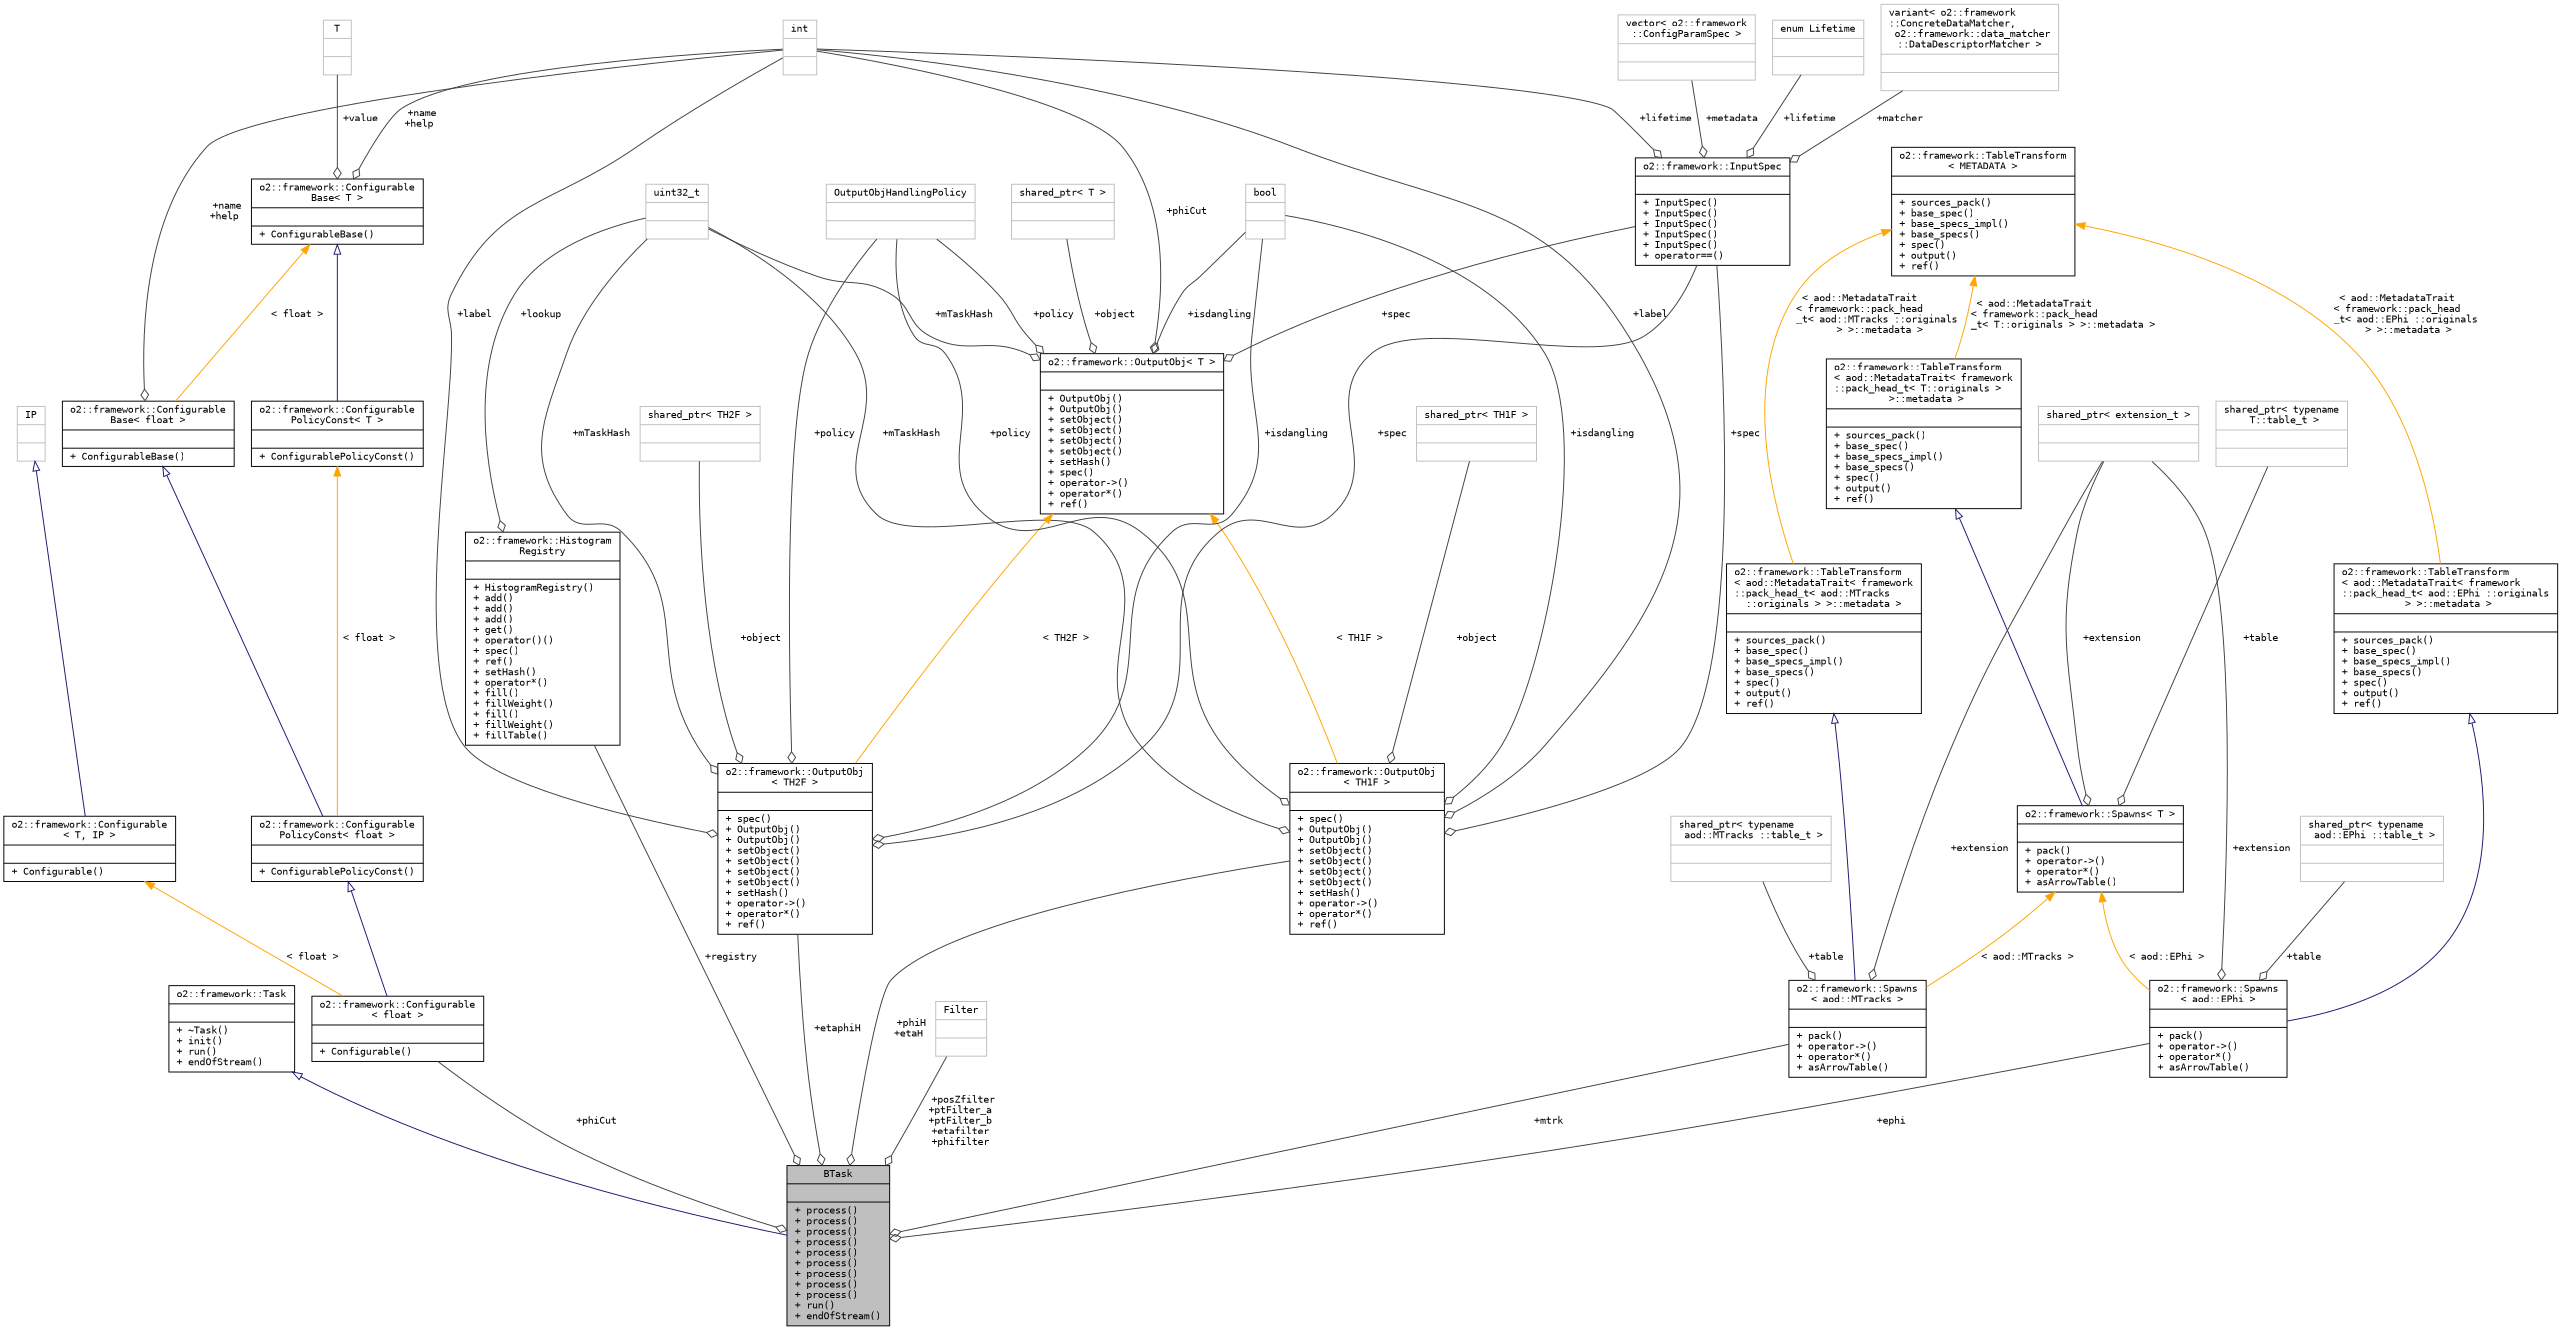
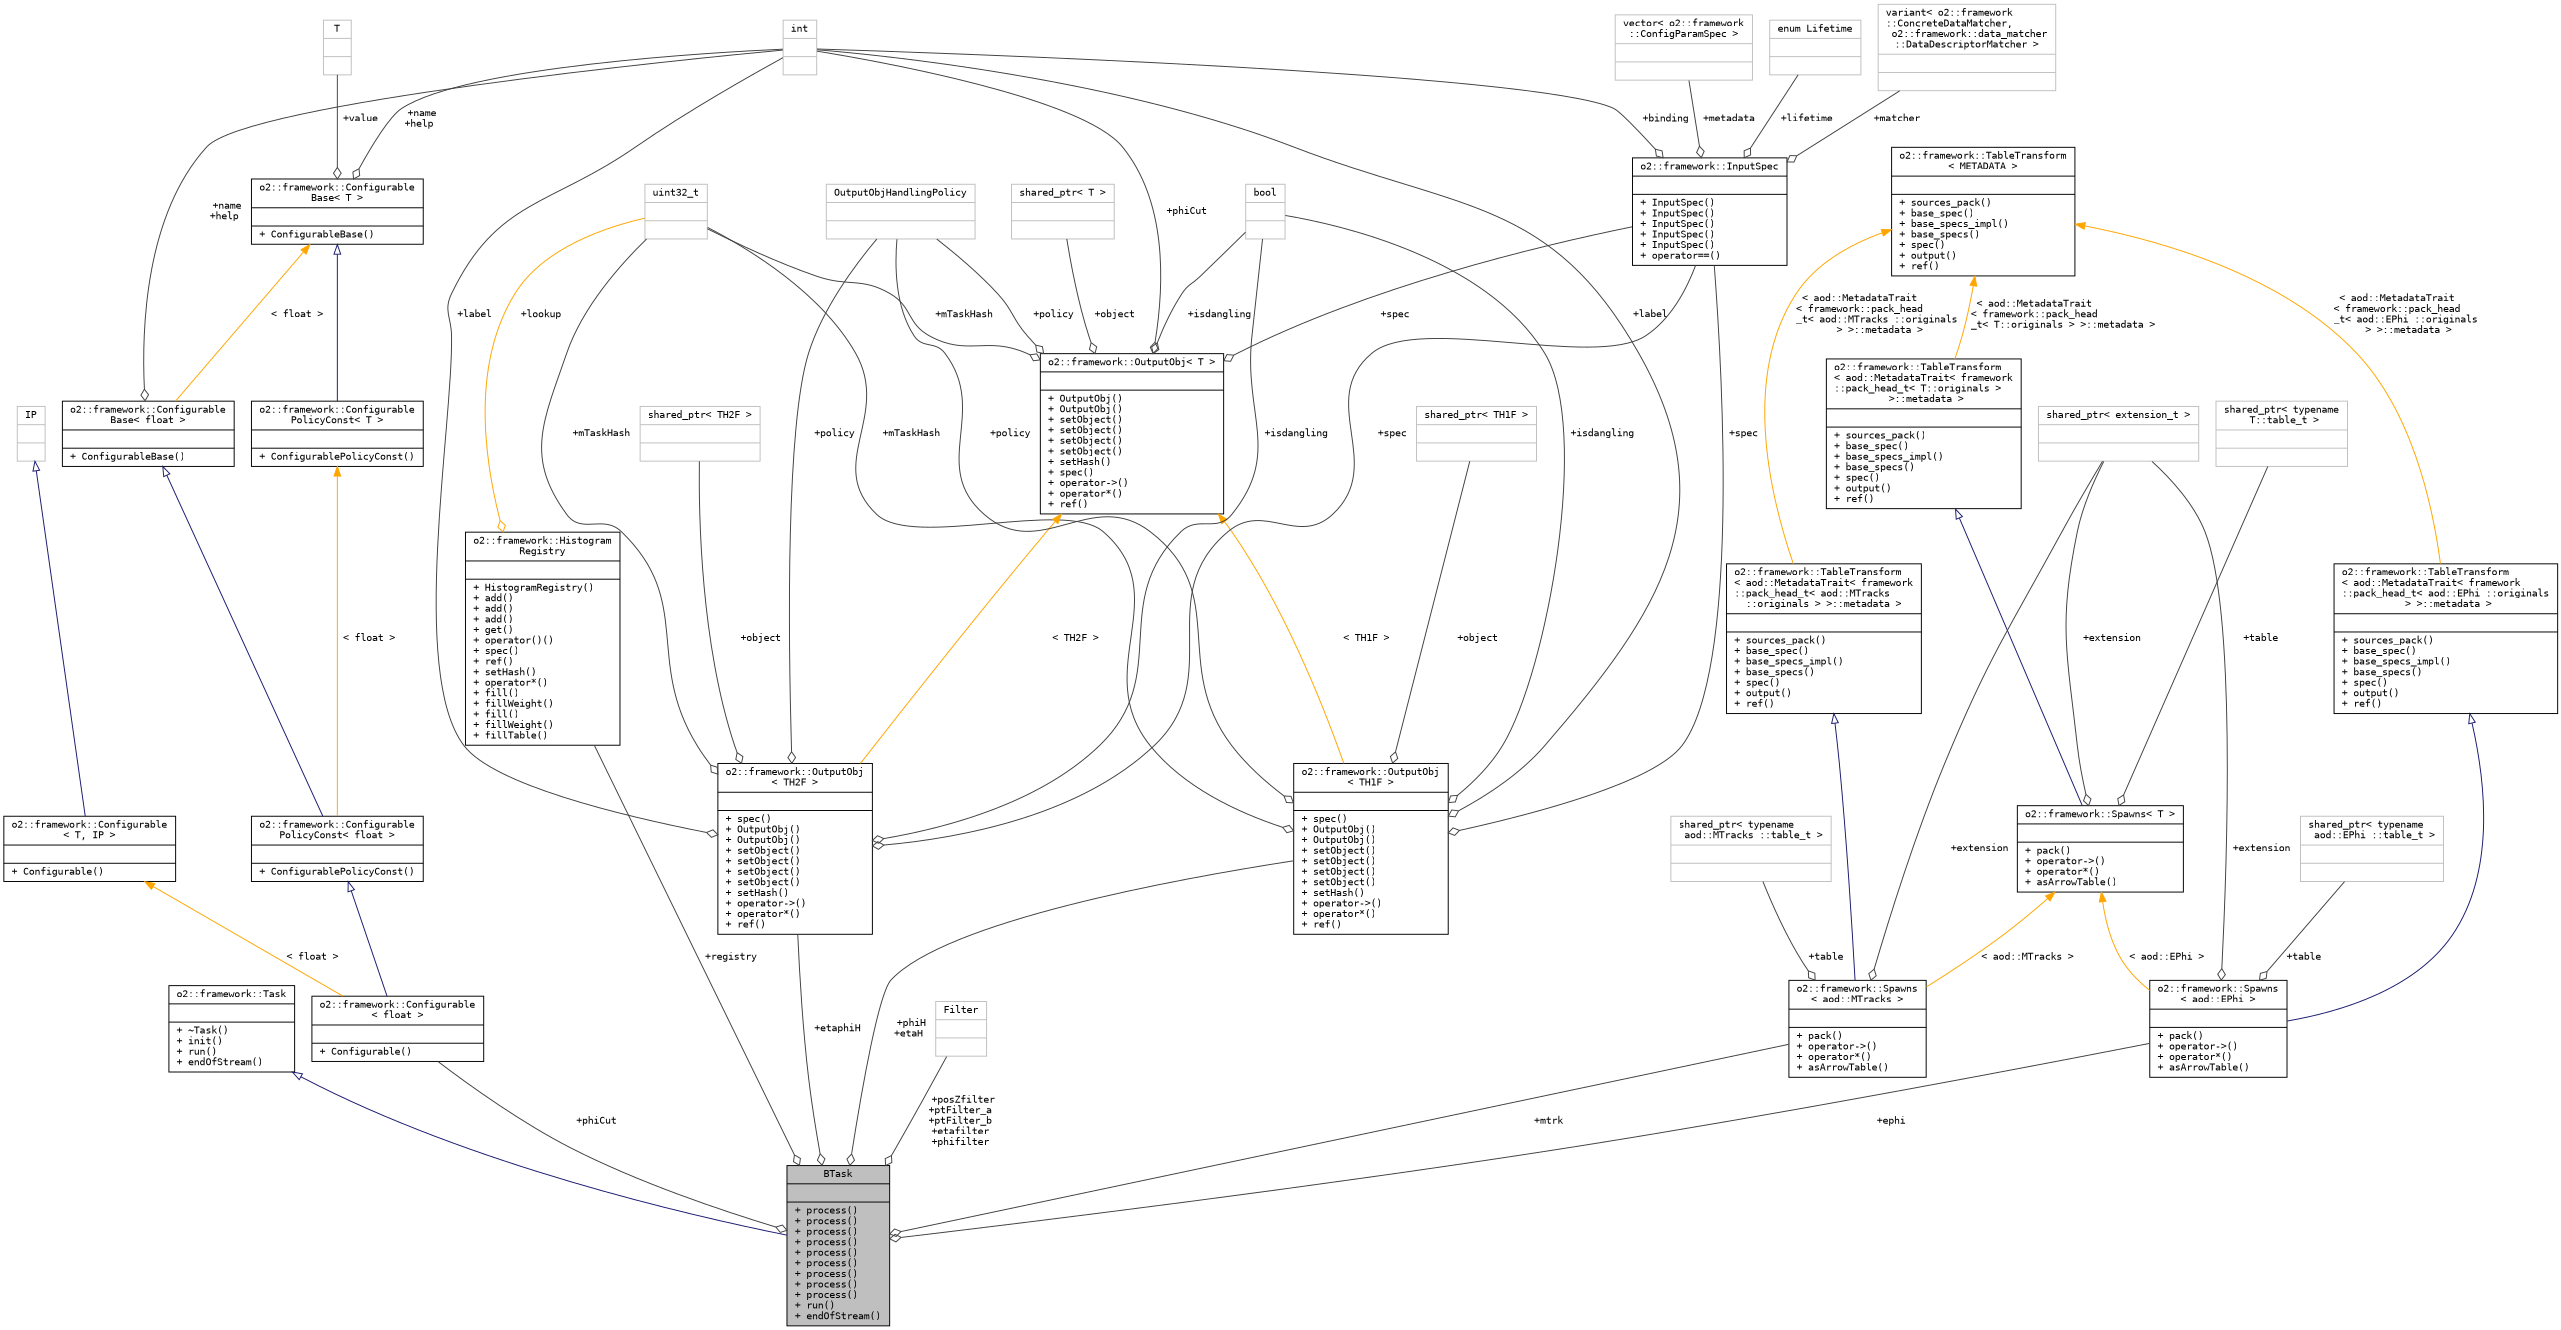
(1663, 119) -> (1663, 119)
(498, 329) -> (498, 330)
